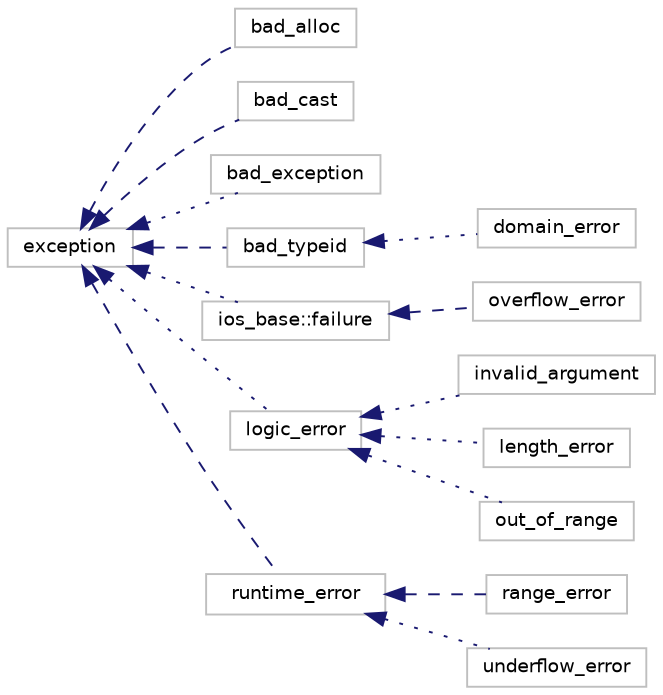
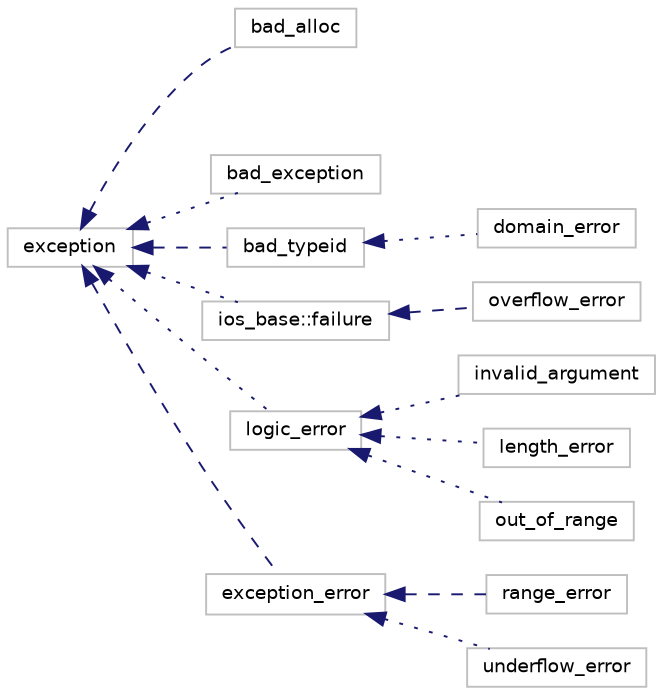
(296, 101) -> none
(296, 594) -> (296, 594)
